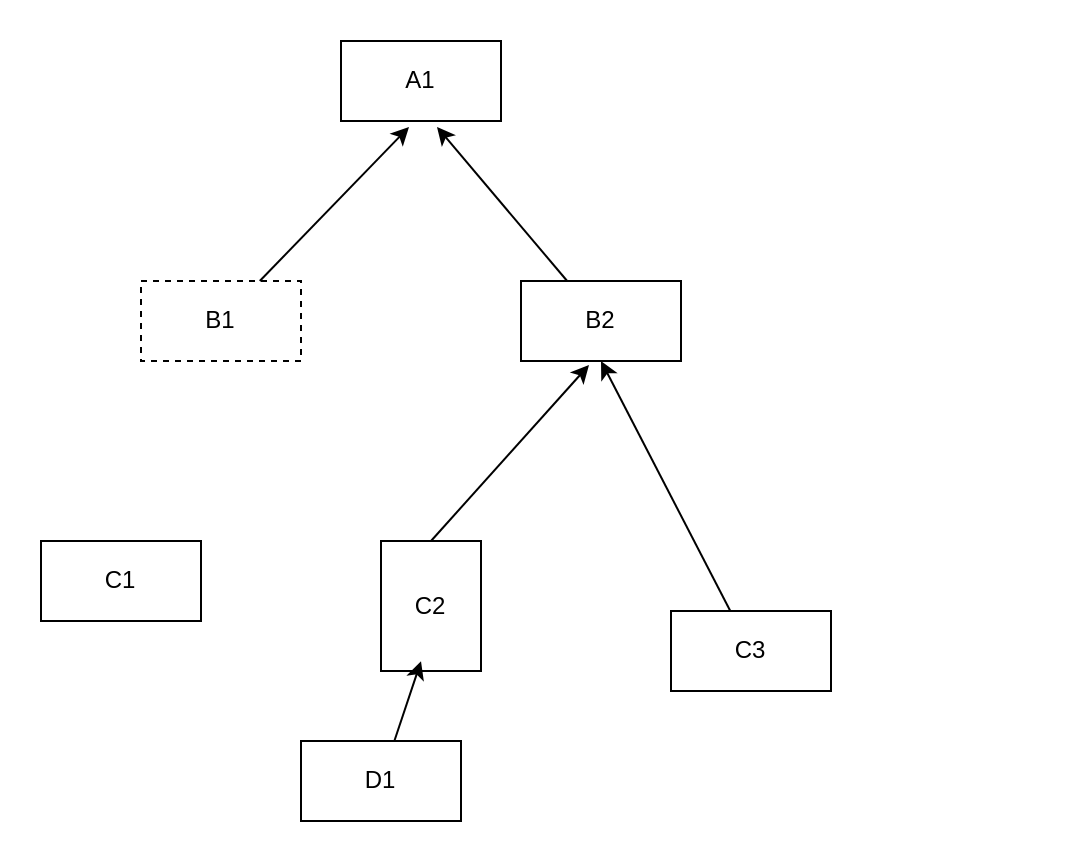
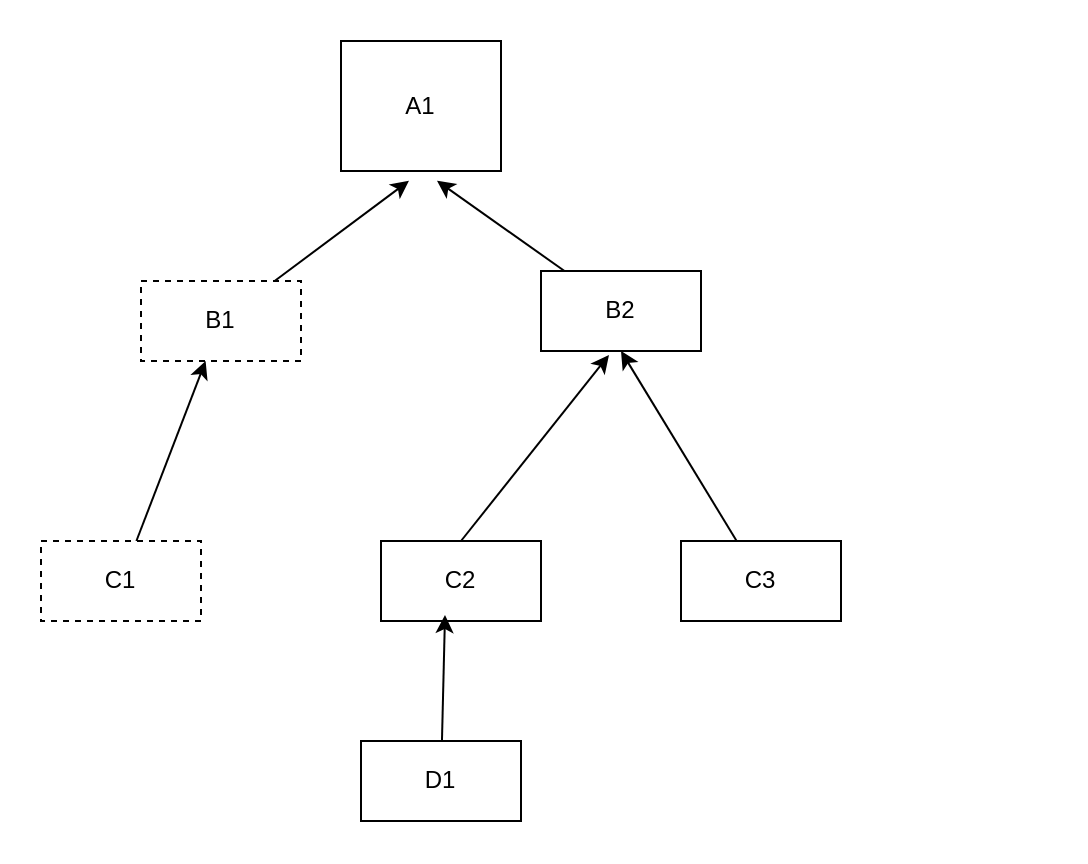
(421, 81) -> (421, 106)
(601, 321) -> (621, 311)
none -> (169, 457)
(121, 581) -> (121, 581)
(431, 606) -> (461, 581)
(751, 651) -> (761, 581)
(381, 781) -> (441, 781)
